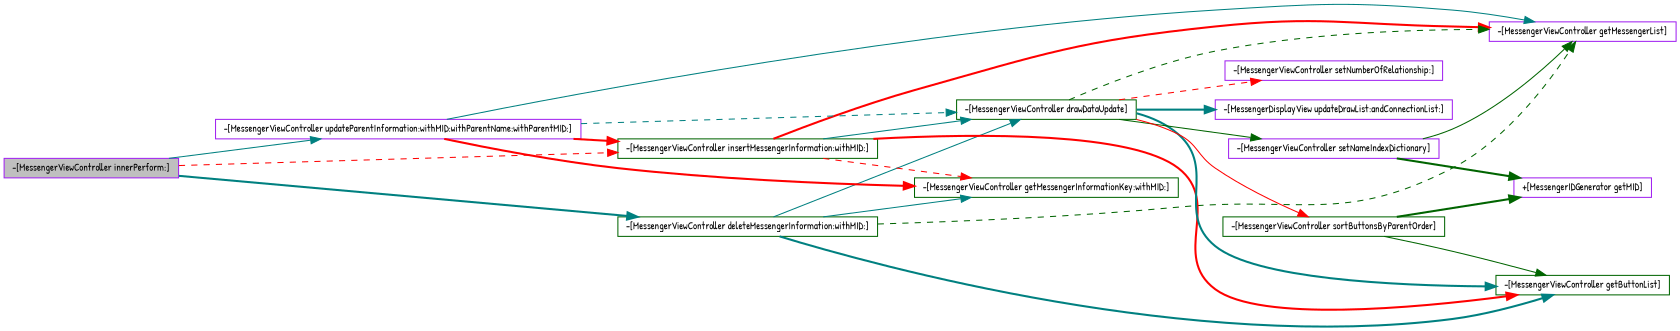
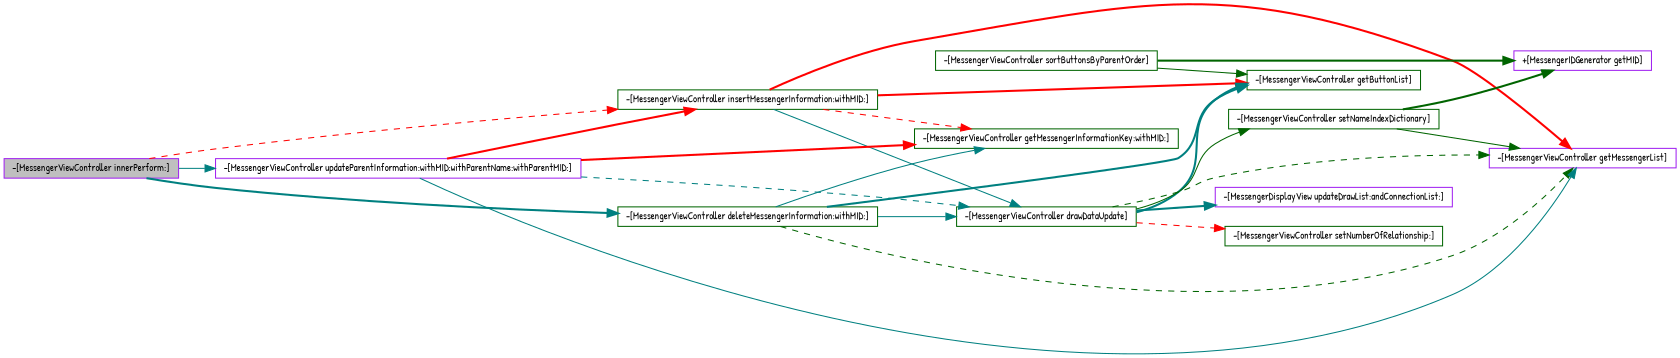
(1334, 71) -> (1334, 236)
(1334, 149) -> (1334, 119)
(1215, 168) -> none
